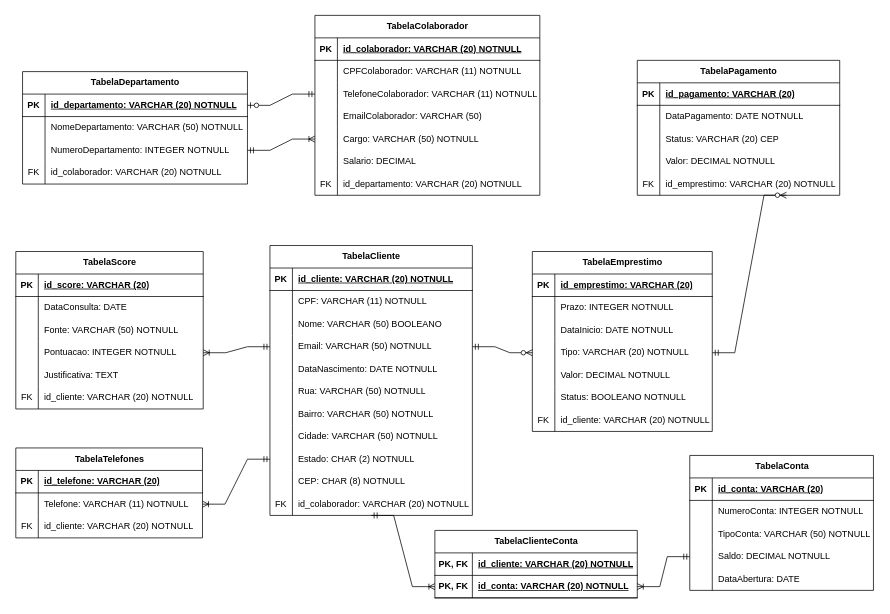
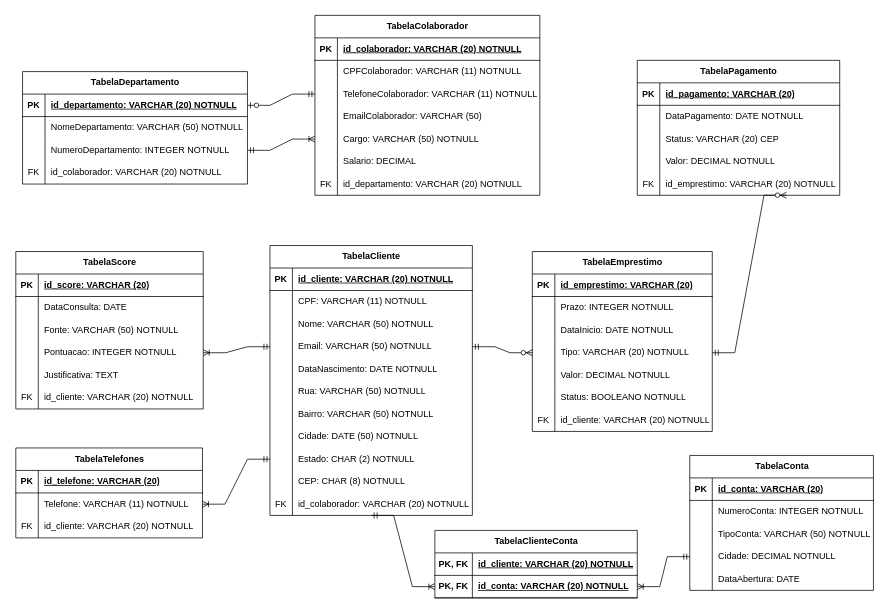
(361, 324) -> (359, 324)
(364, 437) -> (356, 437)
(769, 557) -> (771, 557)
